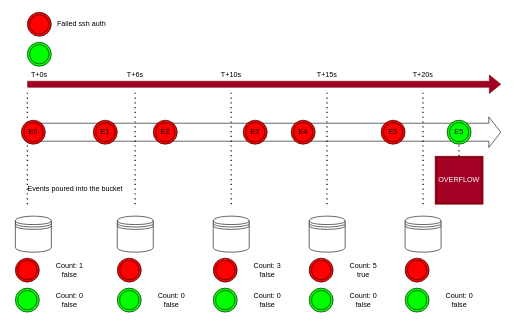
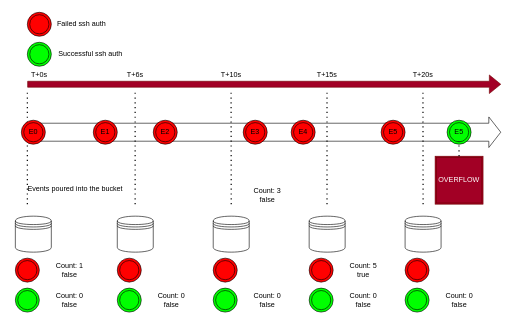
none -> (90, 54)
(267, 270) -> (267, 195)
